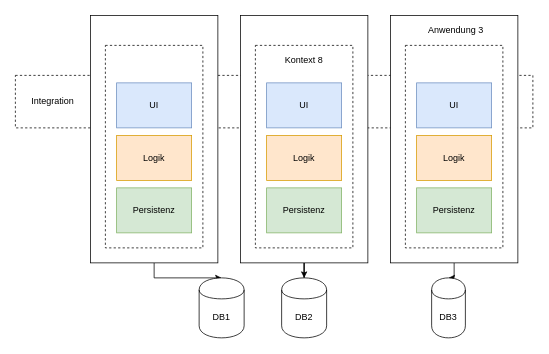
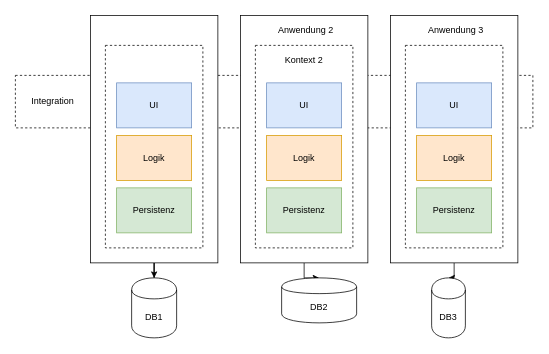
none -> (306, 30)
(304, 60) -> (304, 60)
(222, 308) -> (154, 308)
(304, 308) -> (319, 300)
